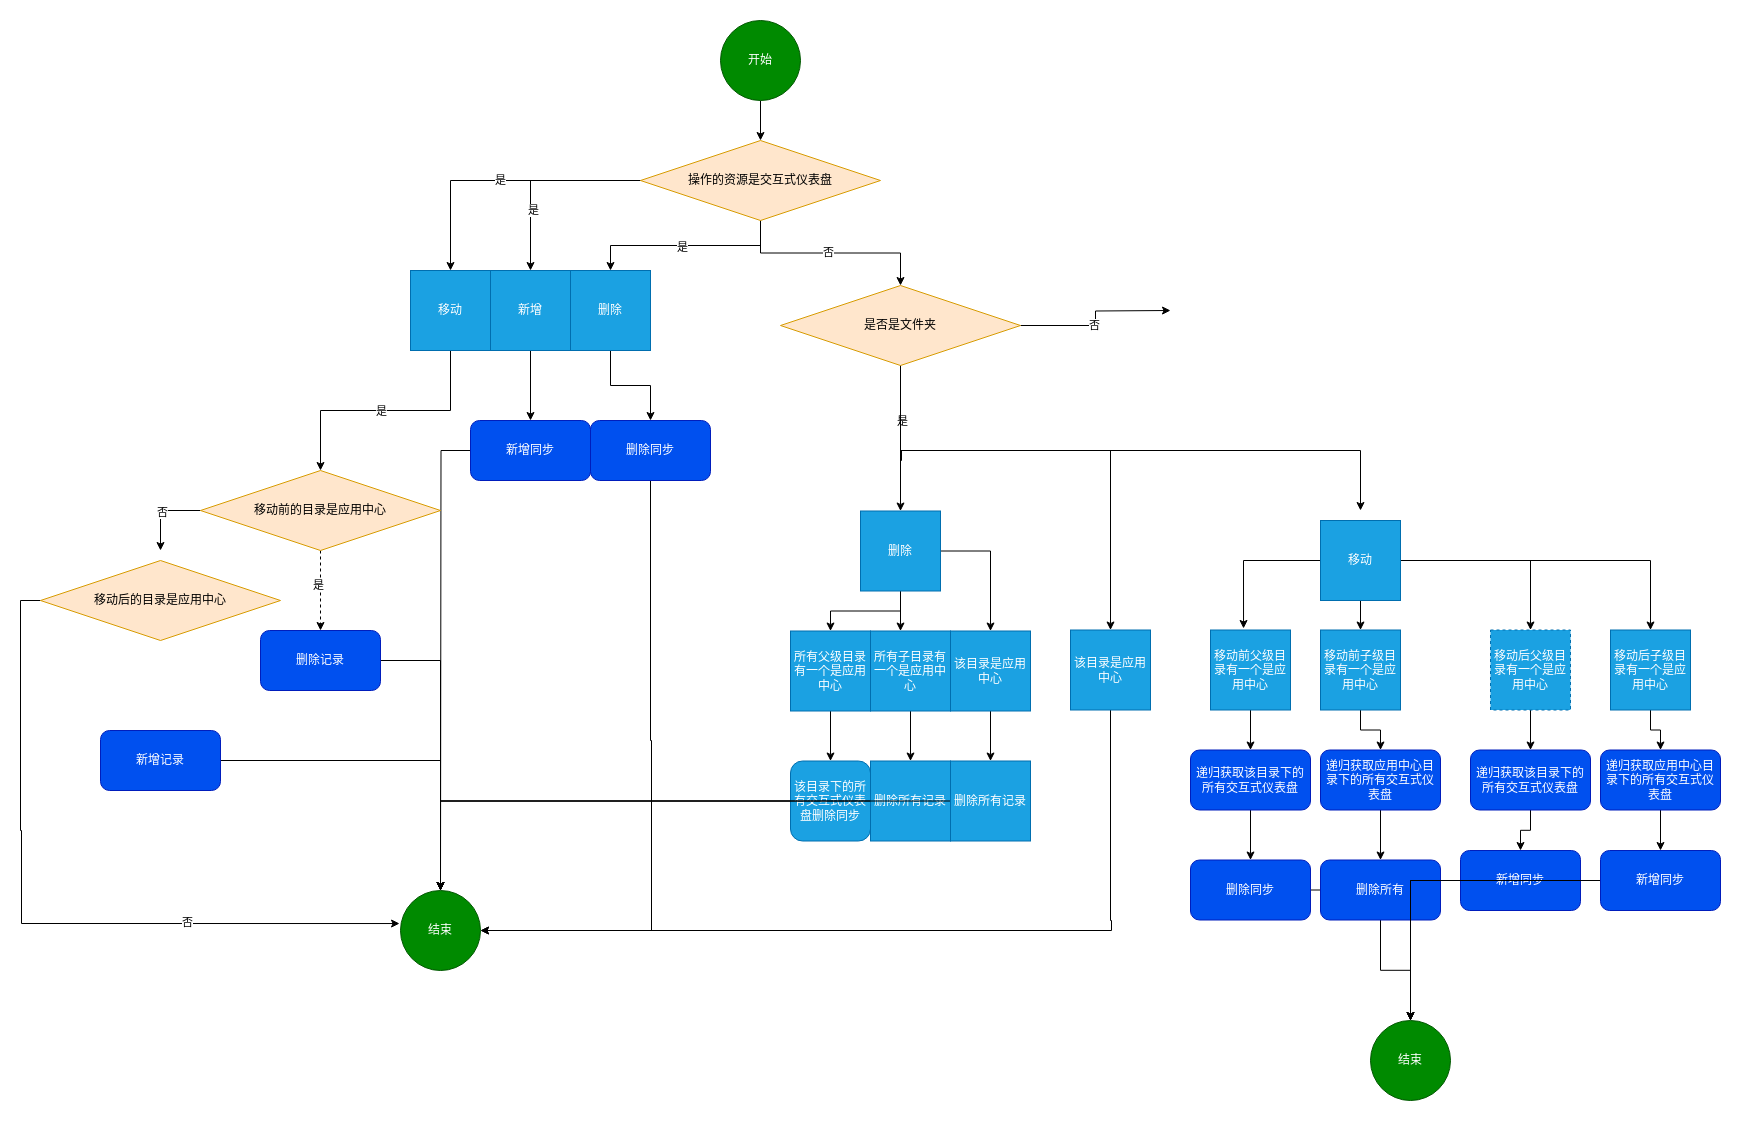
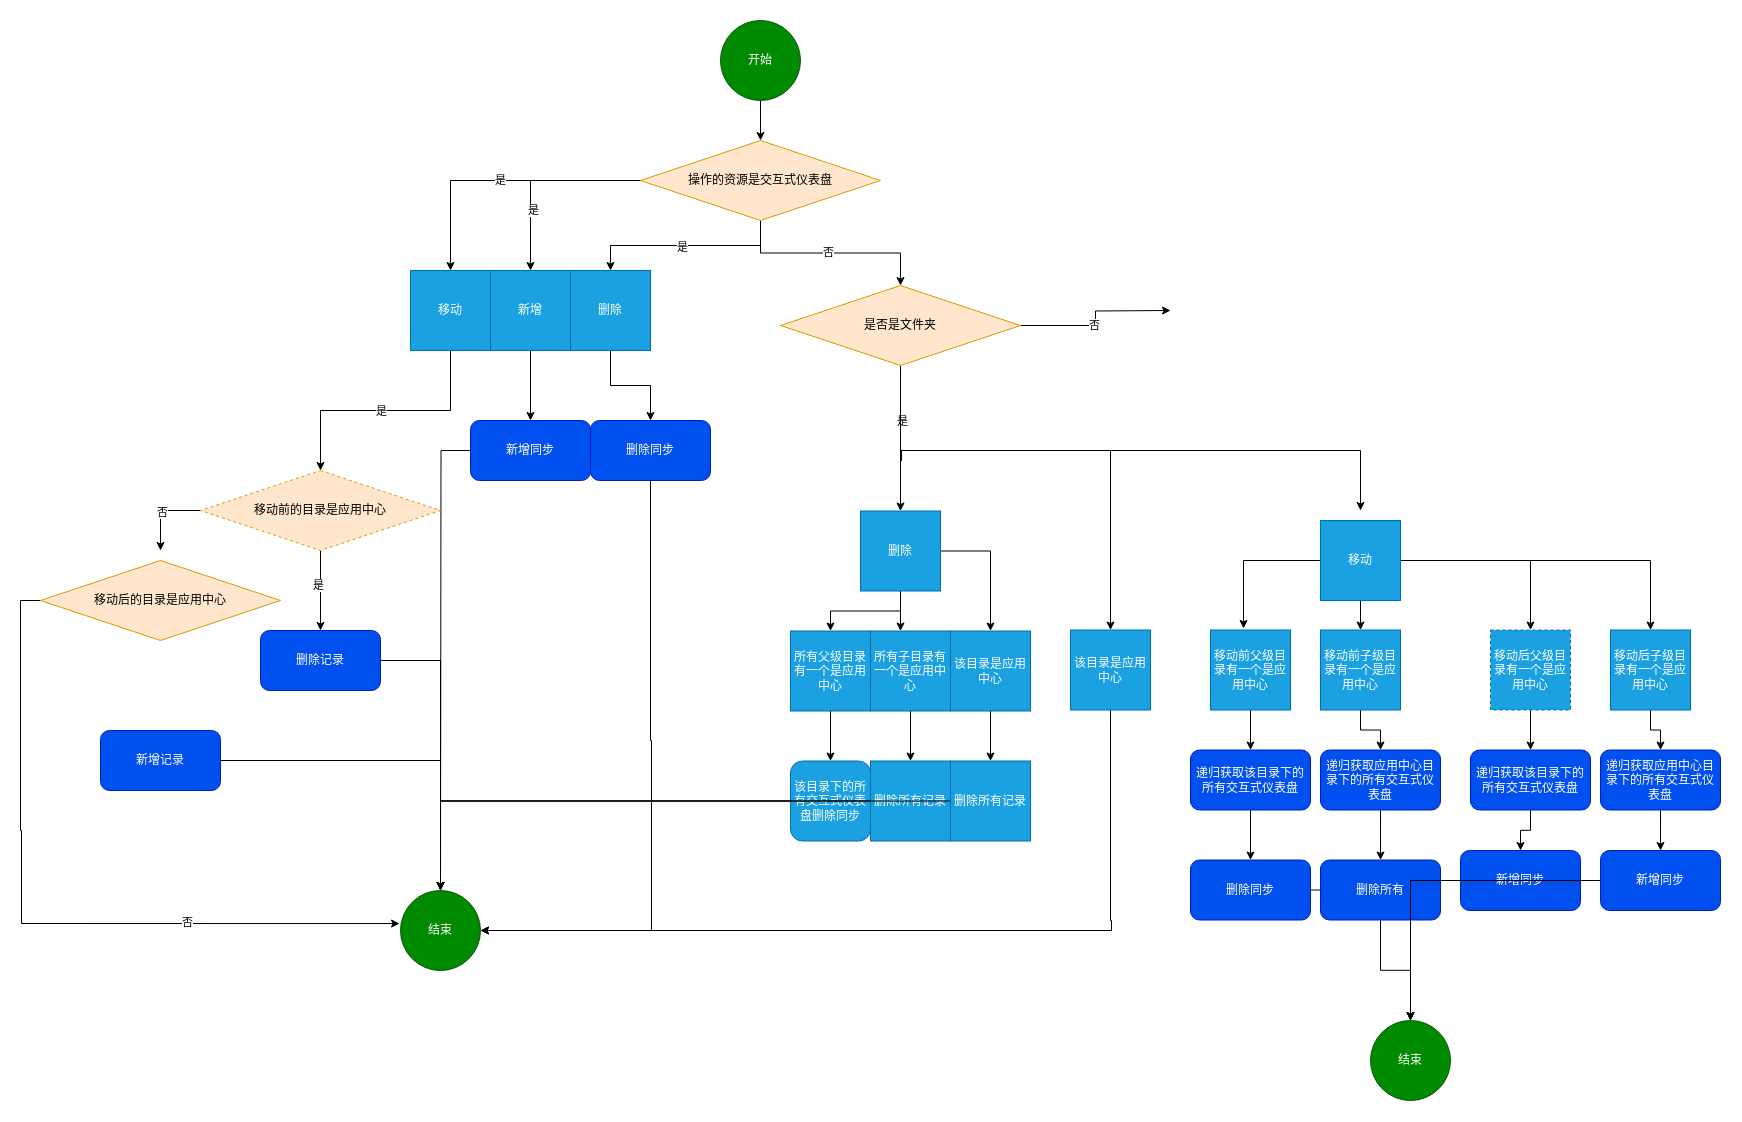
(321, 511) -> (321, 511)
(321, 607) -> (321, 607)
